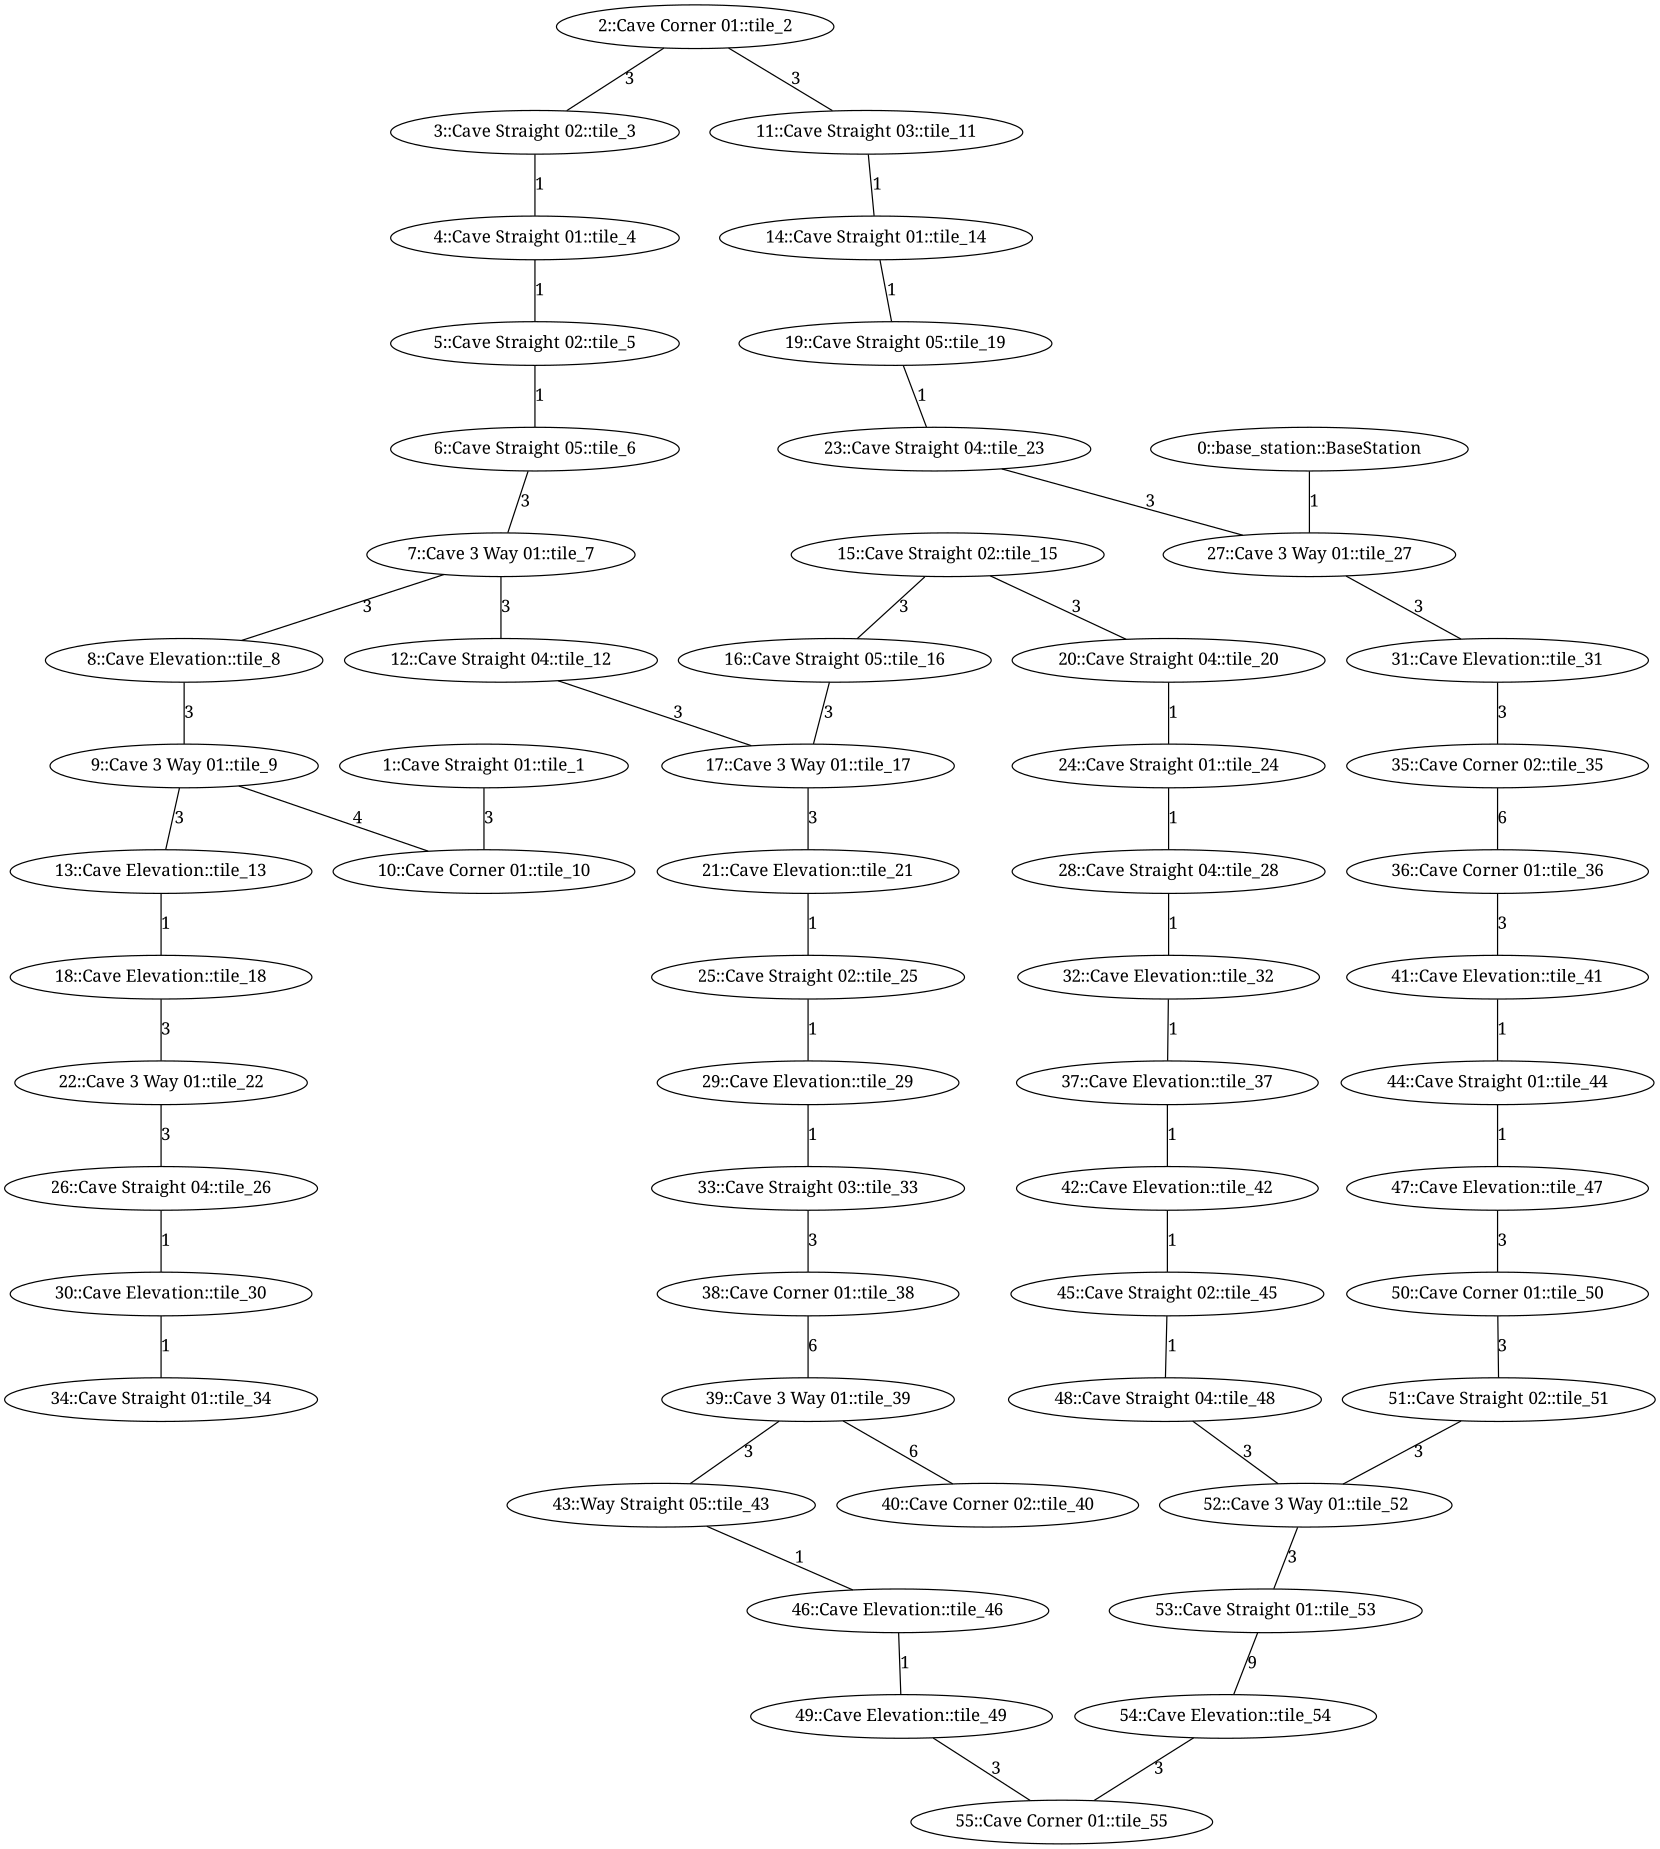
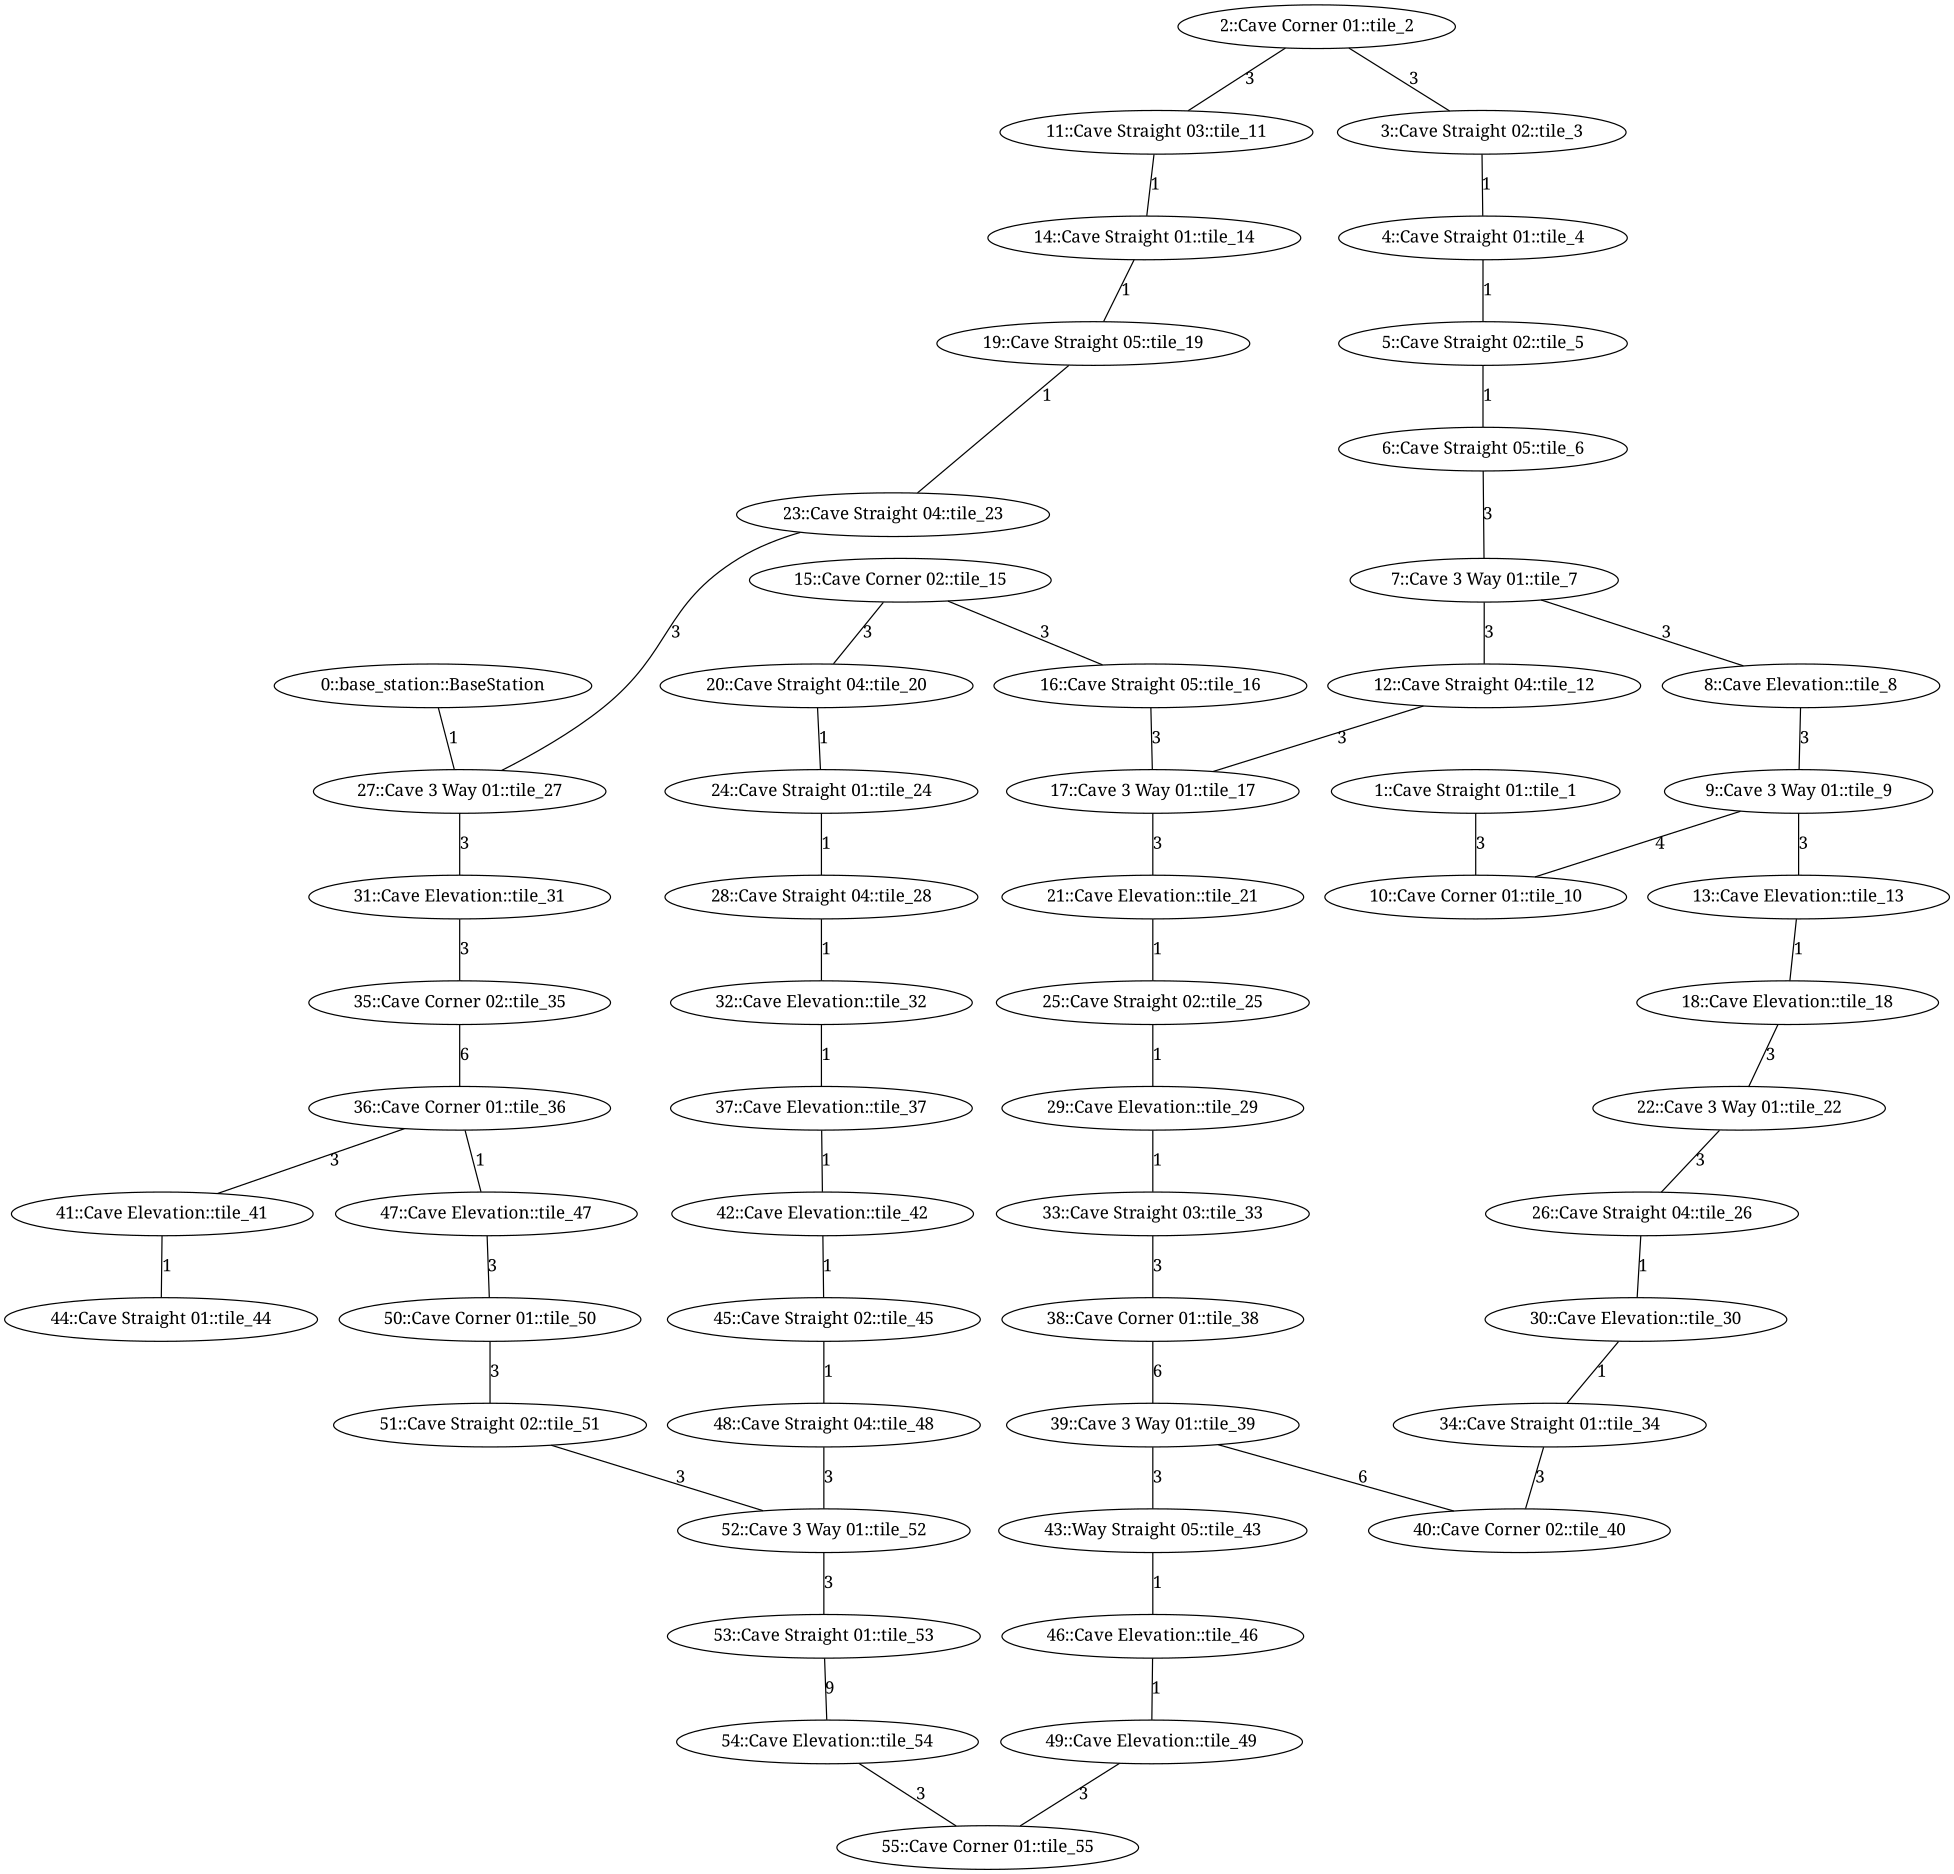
(948, 555) -> (900, 580)
(1498, 1136) -> (473, 1161)
none -> (1535, 1478)
